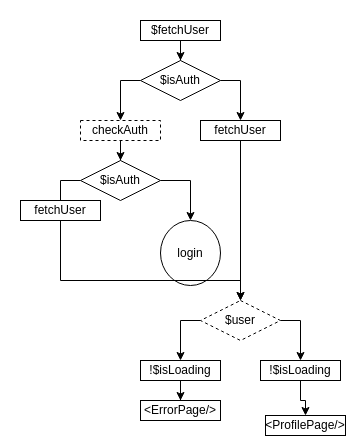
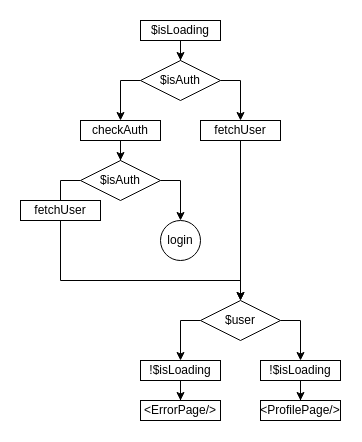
(181, 31) -> (181, 31)
(121, 131) -> (121, 131)
(191, 253) -> (181, 241)
(241, 321) -> (241, 321)
(306, 426) -> (301, 411)
